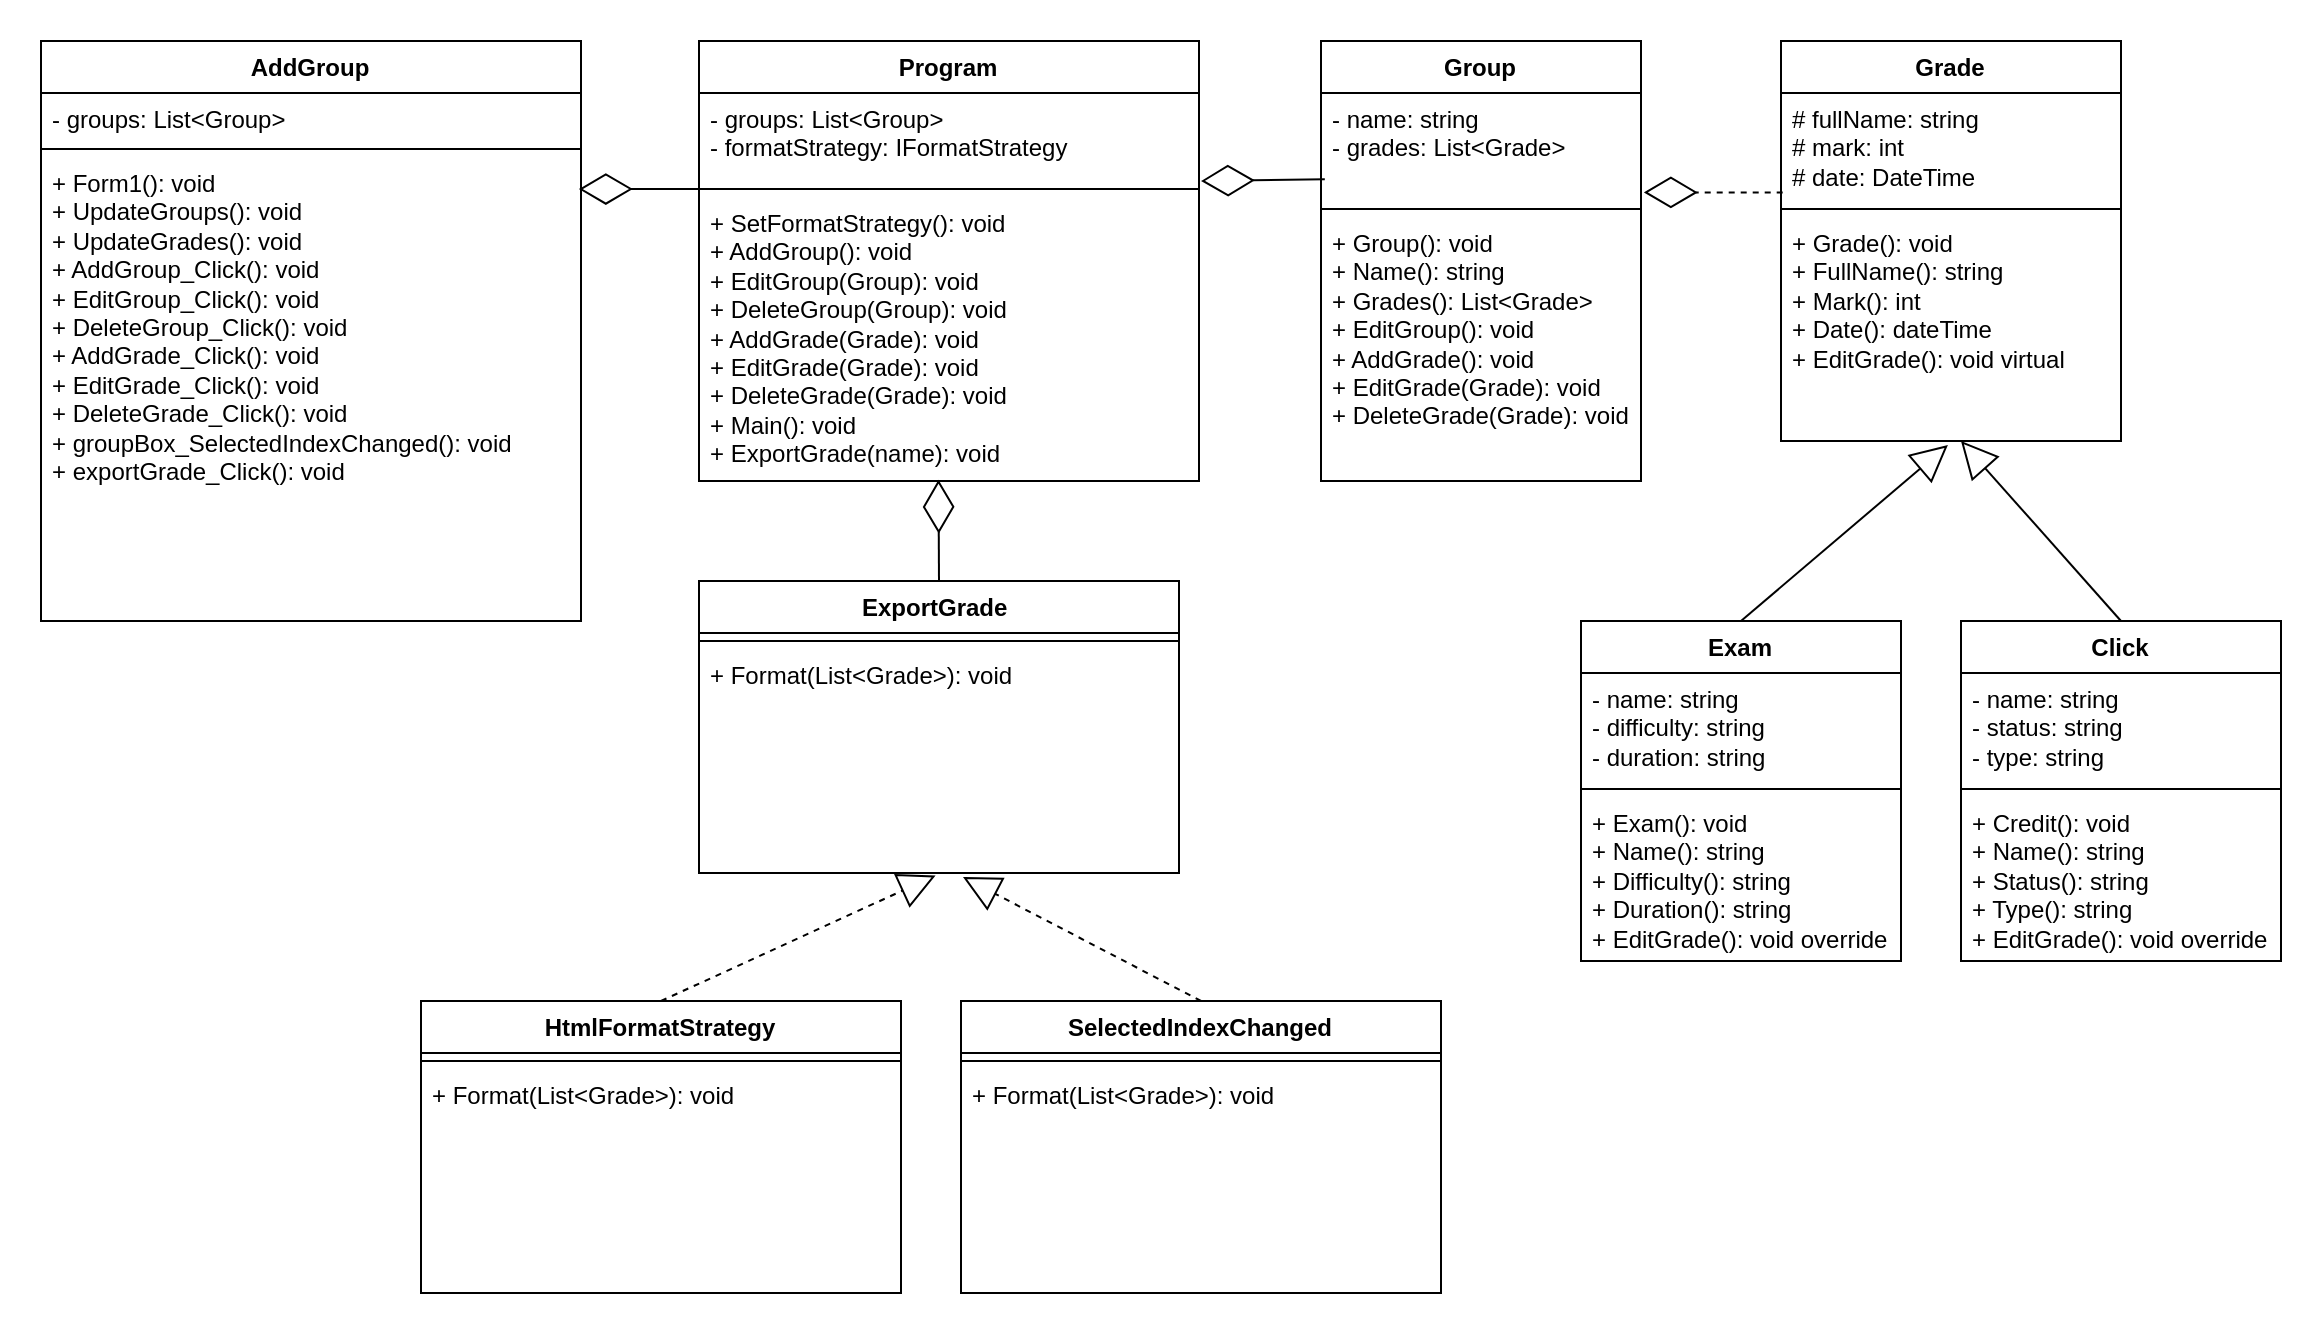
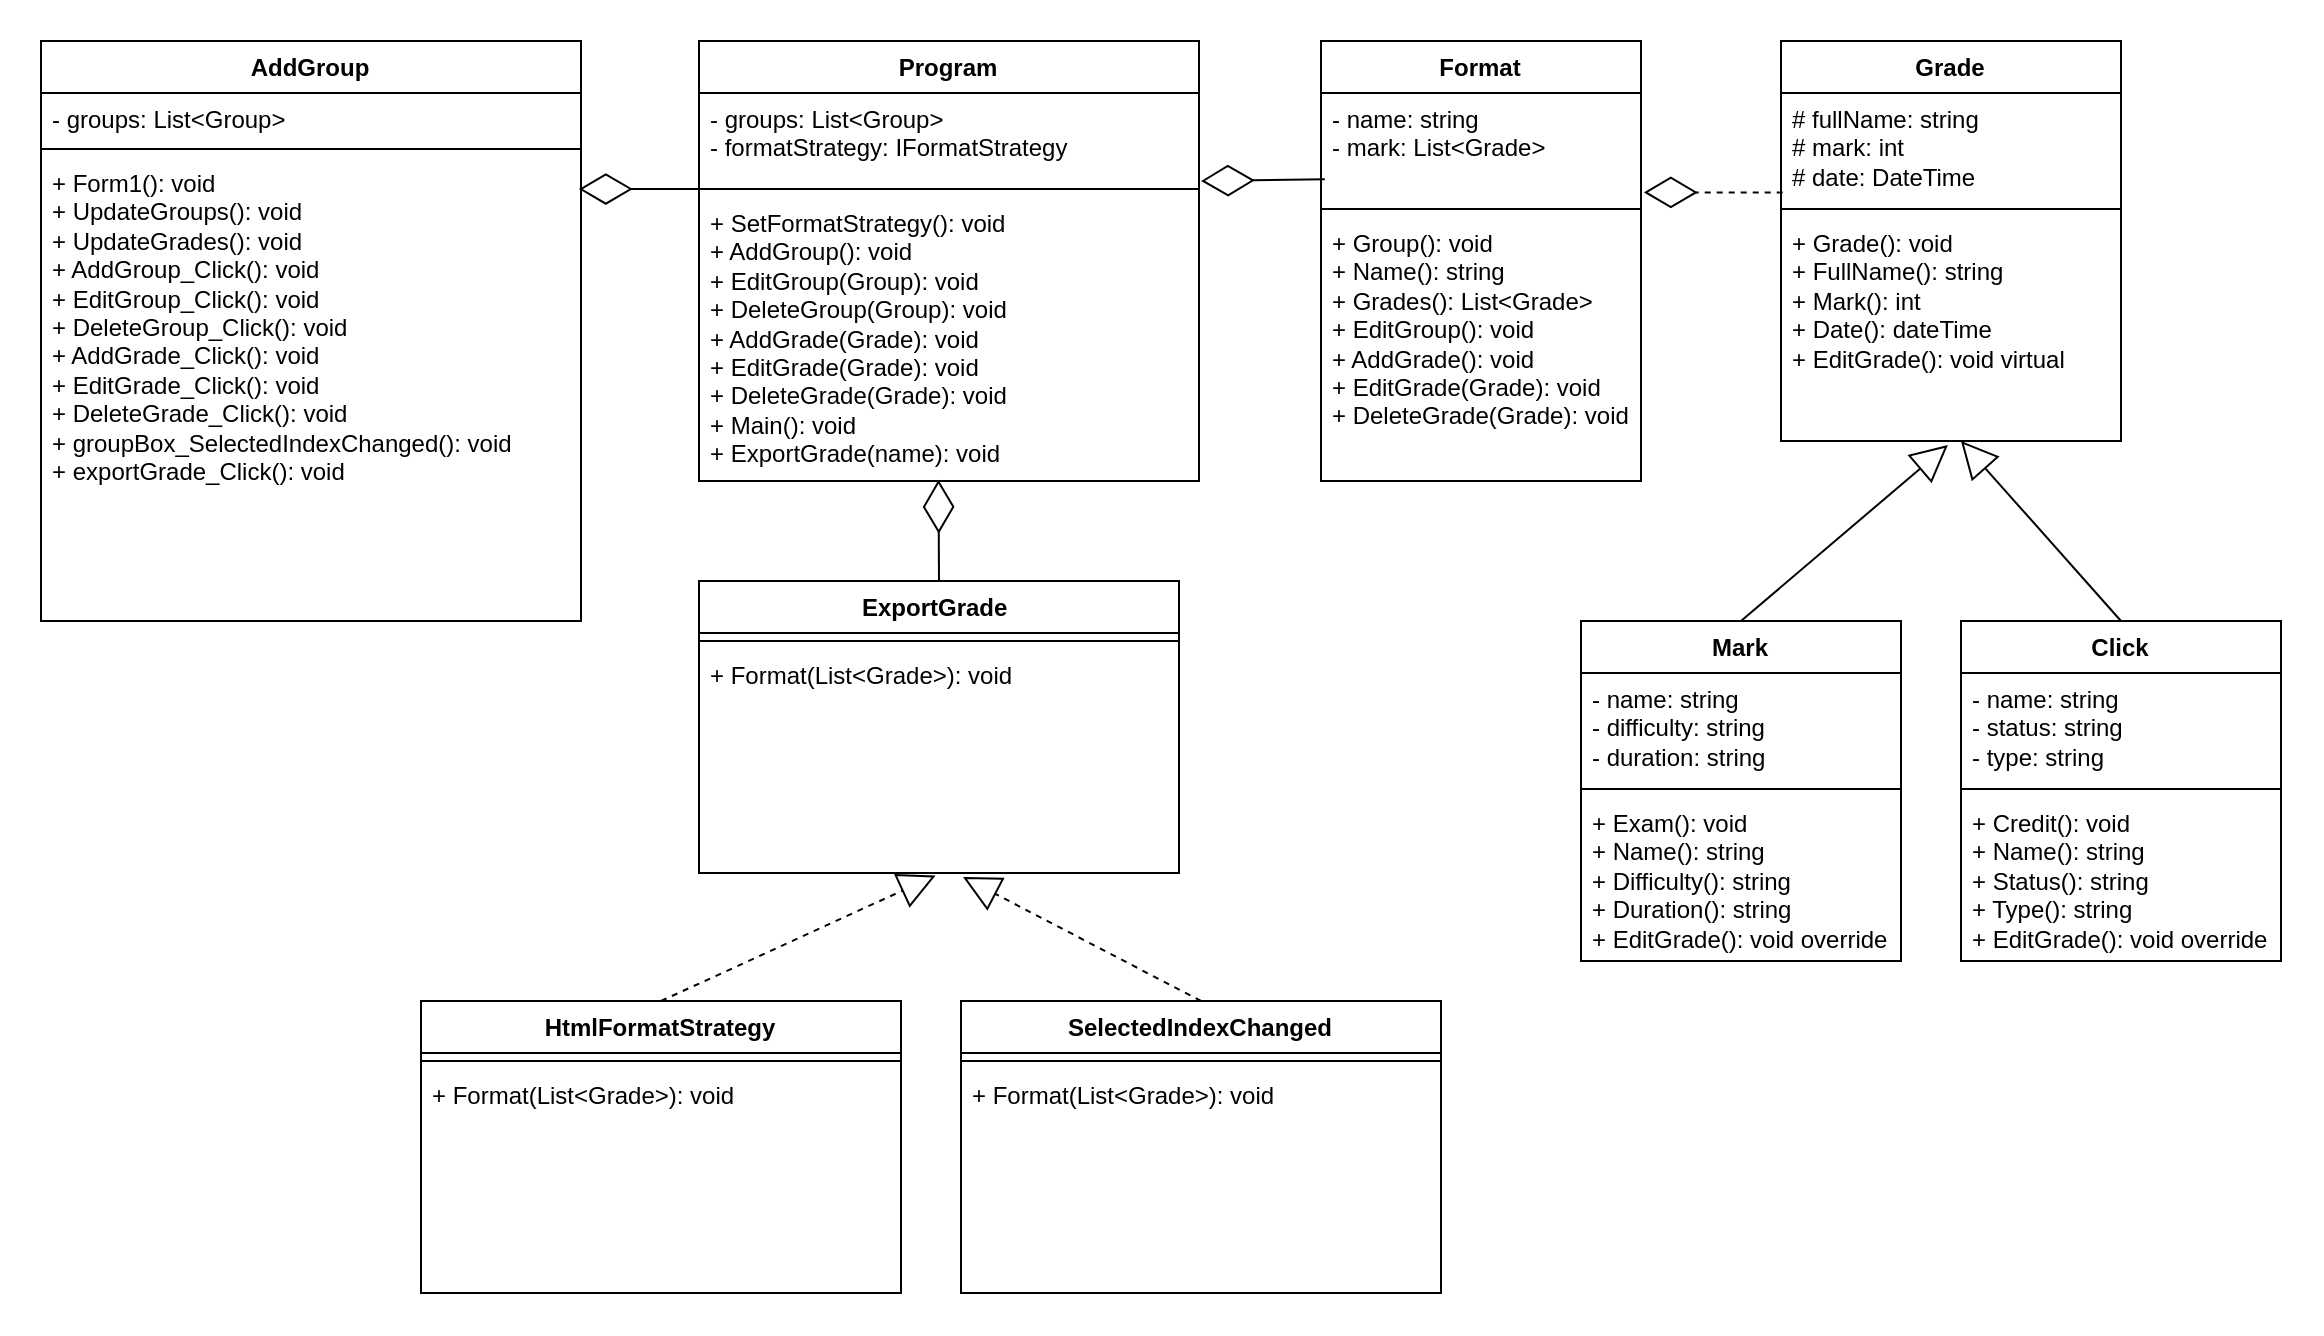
(1481, 69) -> (1481, 69)
(1465, 136) -> (1451, 136)
(1741, 649) -> (1741, 649)
